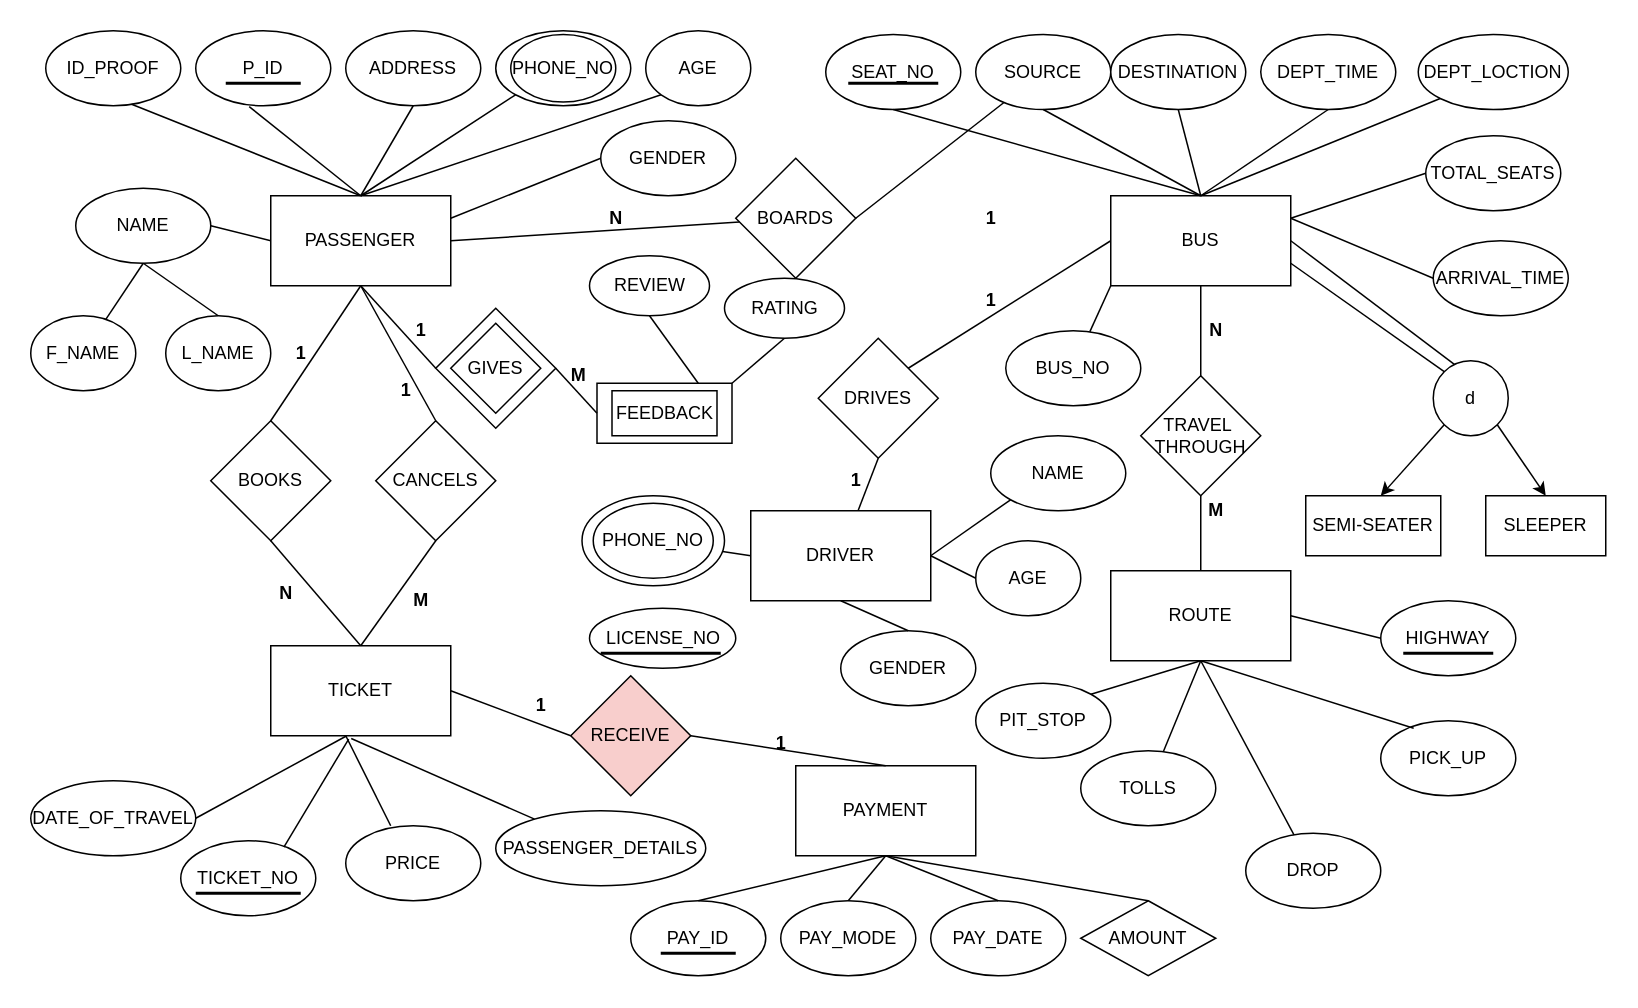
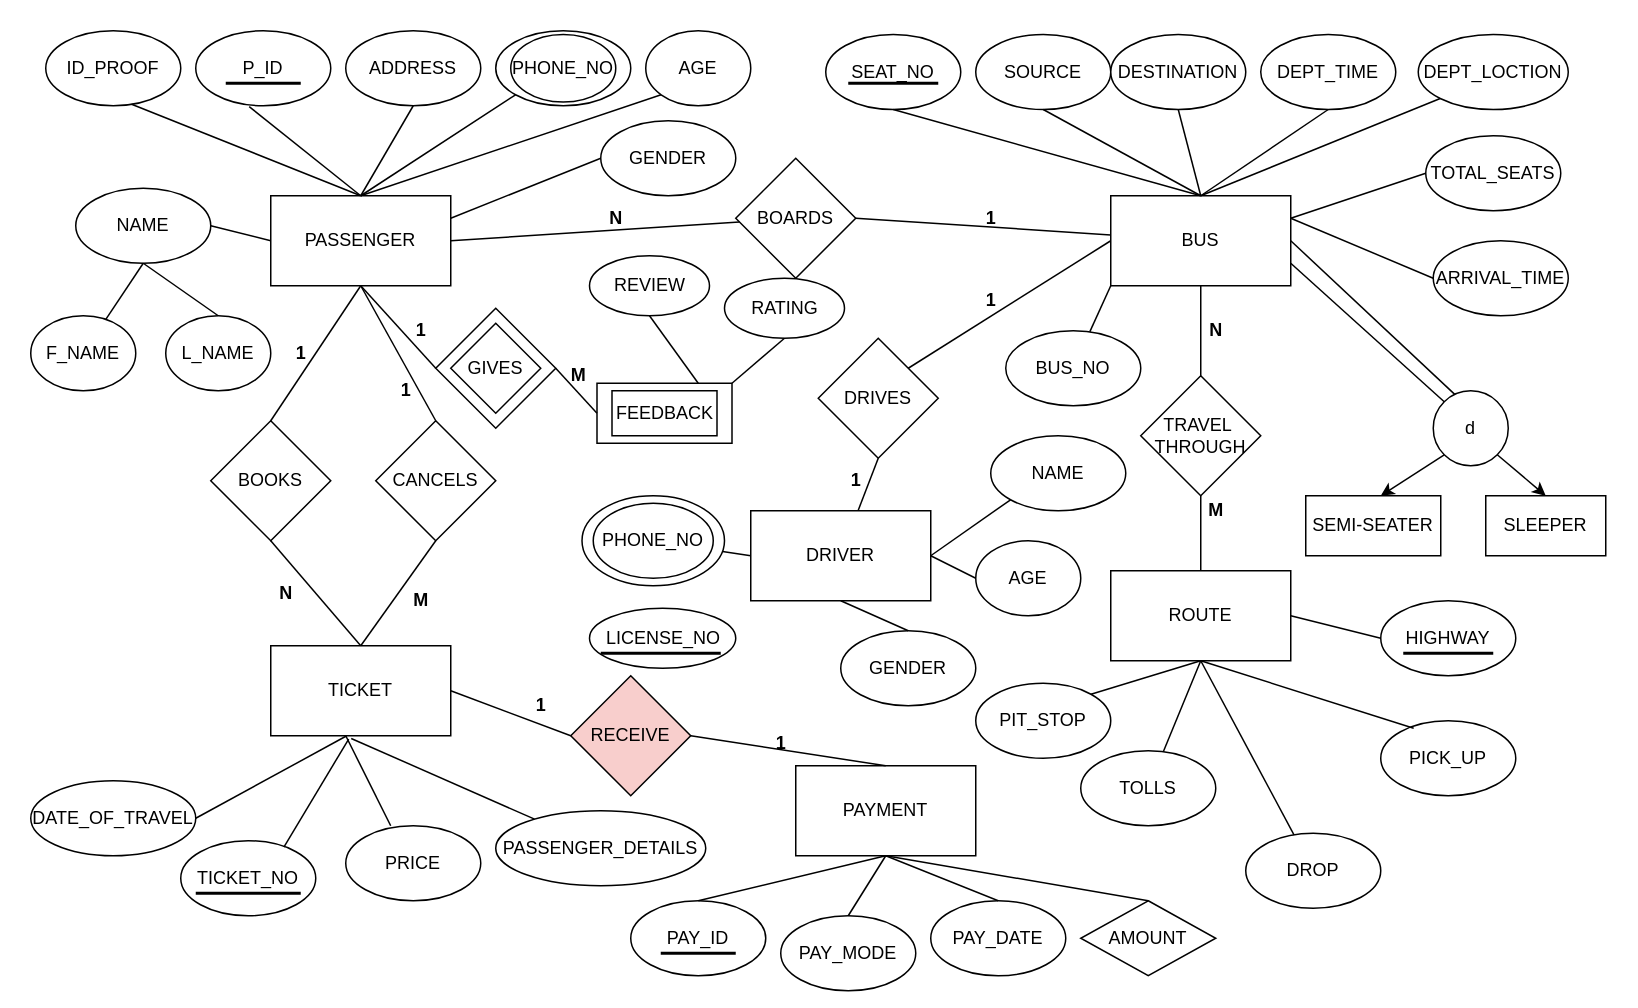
(930, 160) -> (983, 227)
(1471, 398) -> (1471, 428)
(848, 938) -> (848, 953)
